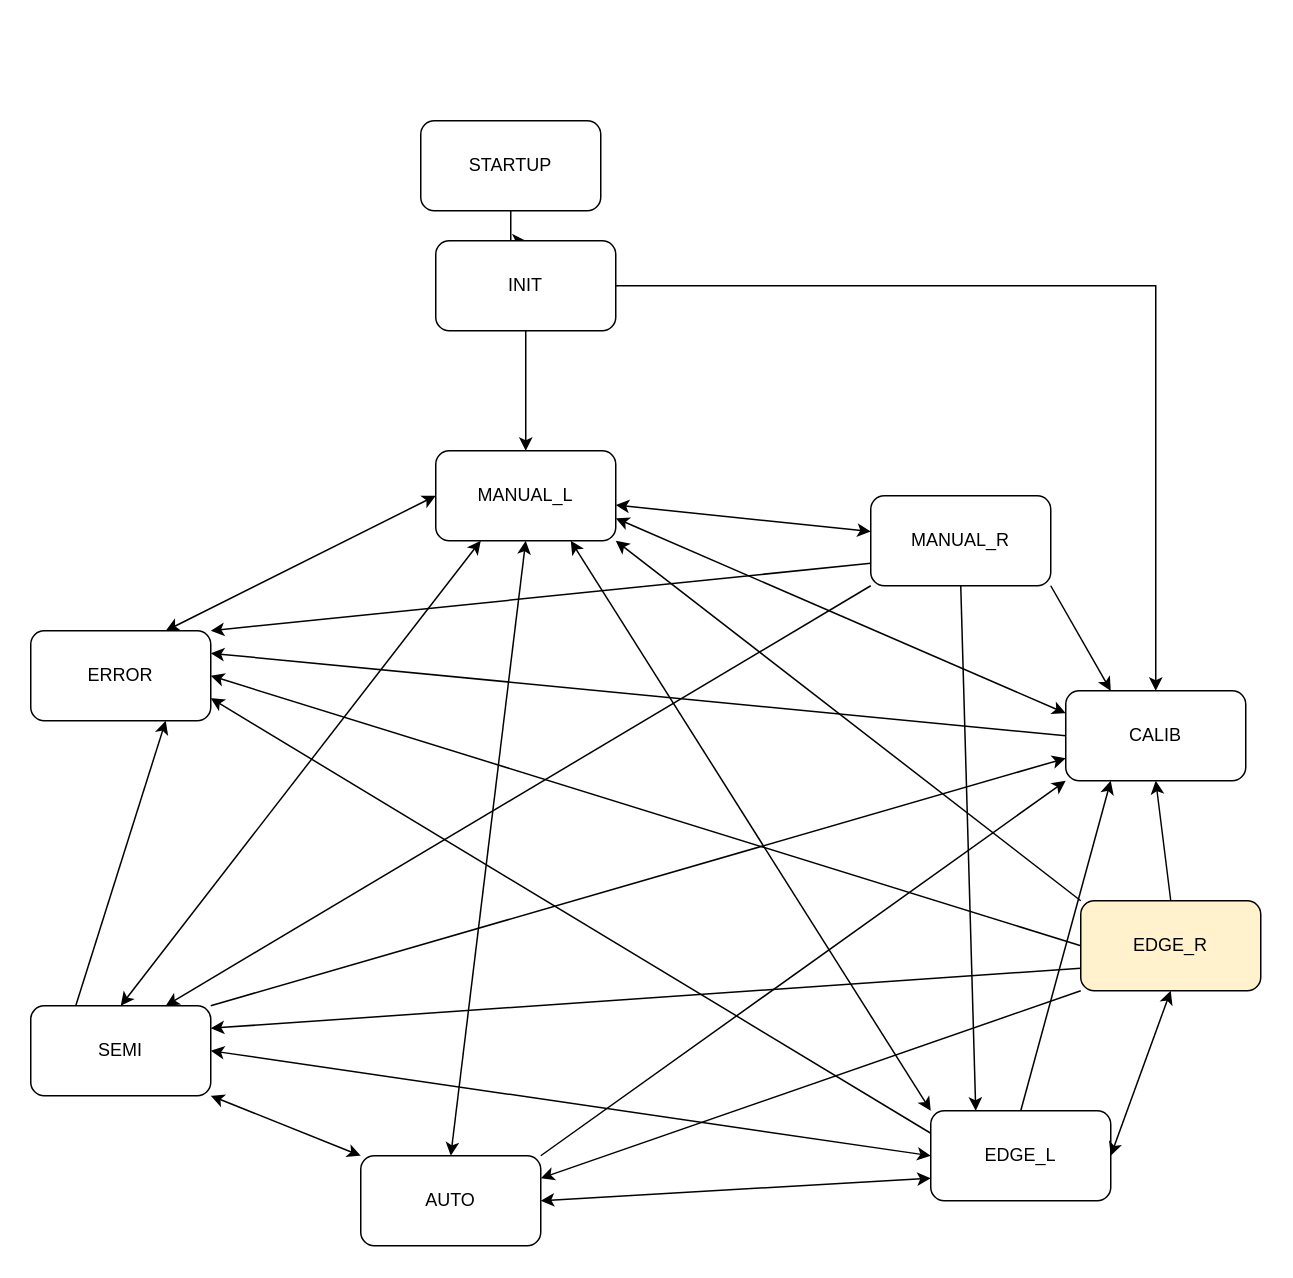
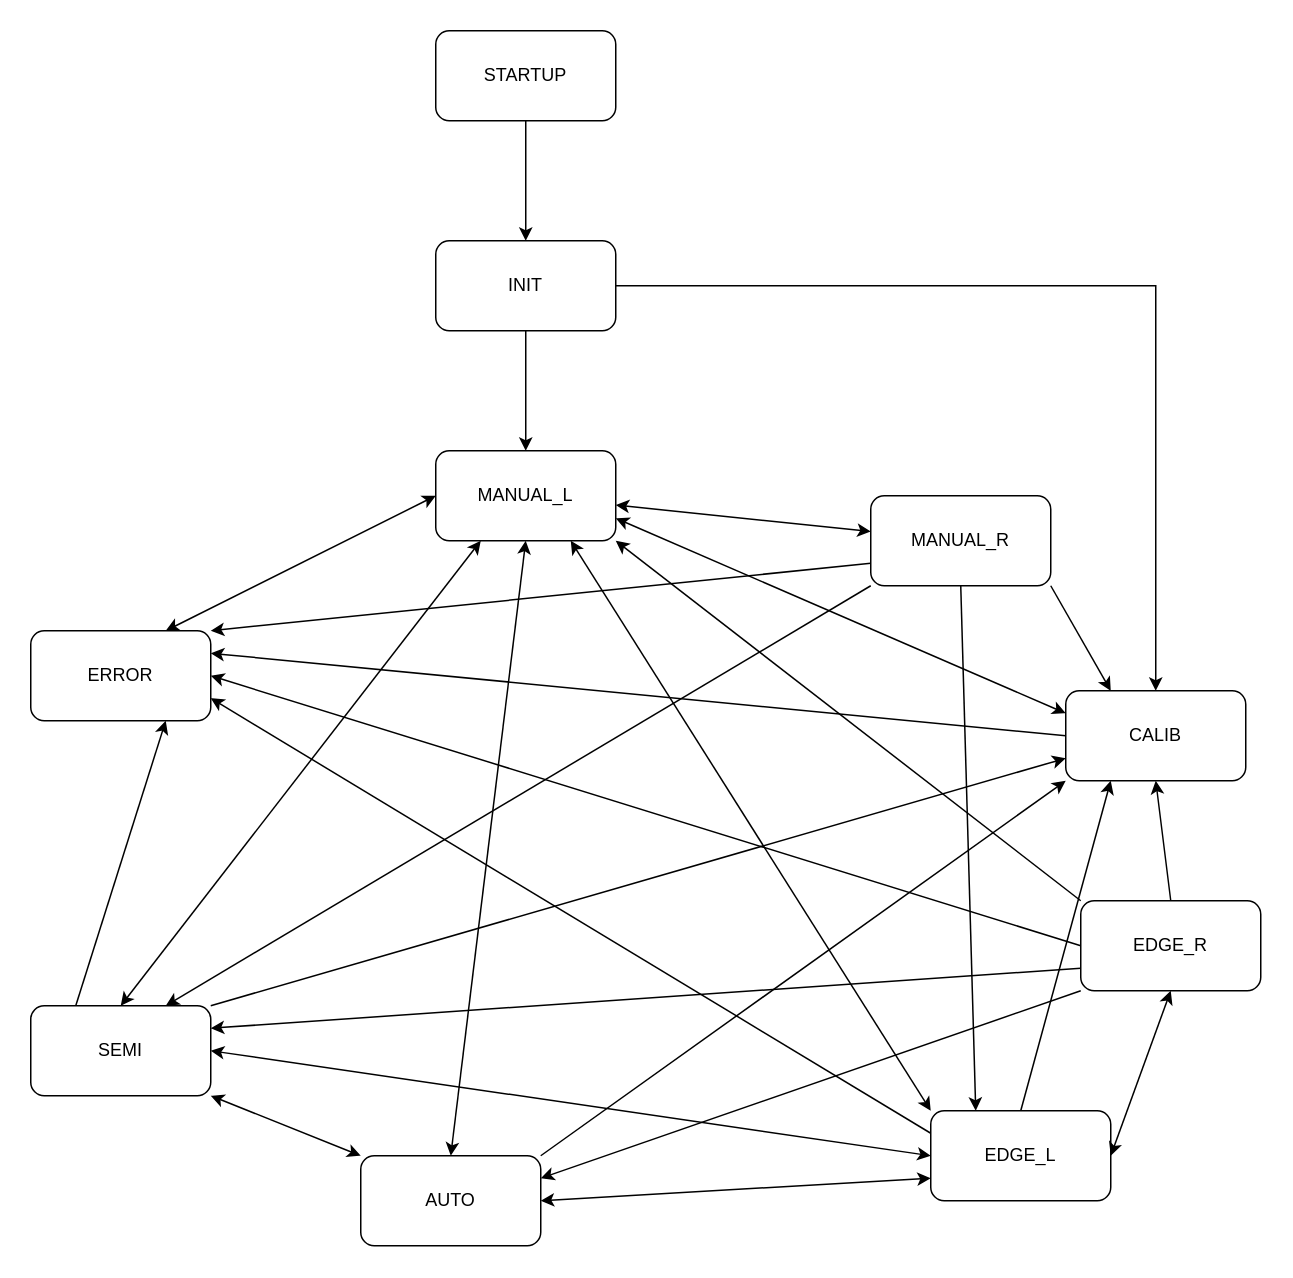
(511, 166) -> (526, 76)
(1171, 946) -> (1171, 946)
